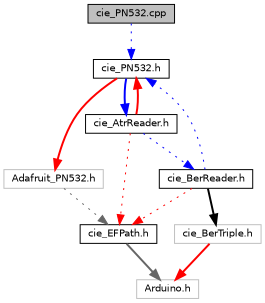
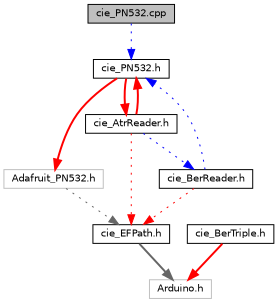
(125, 92) -> (125, 92)
(211, 202) -> none
(218, 234) -> (231, 234)
